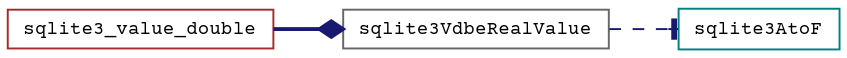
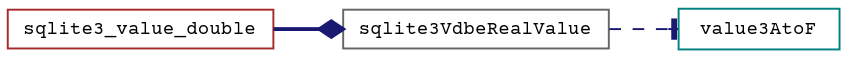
(759, 29) -> (759, 29)
